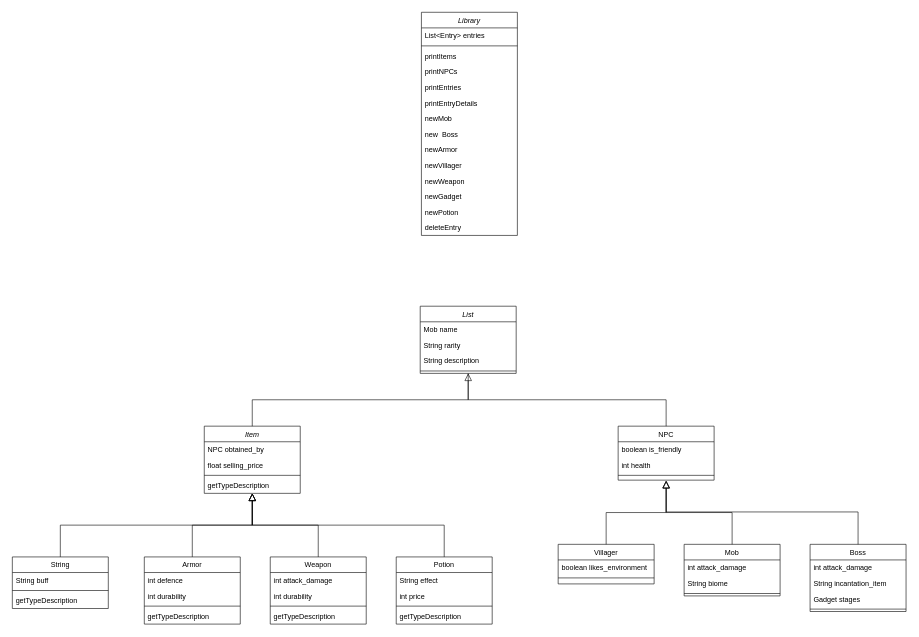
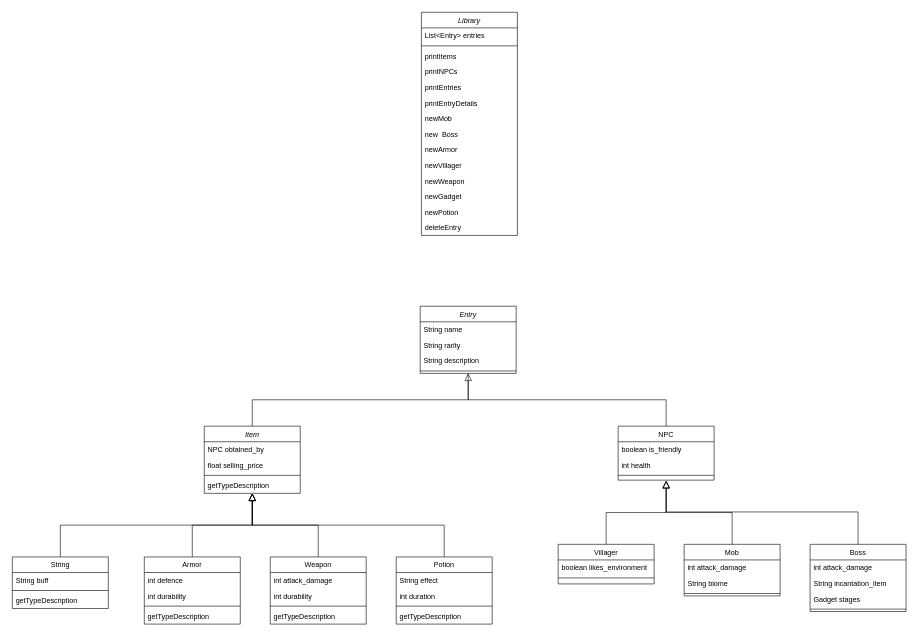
(468, 314) -> (468, 314)
(439, 330) -> (444, 330)
(415, 596) -> (421, 596)
